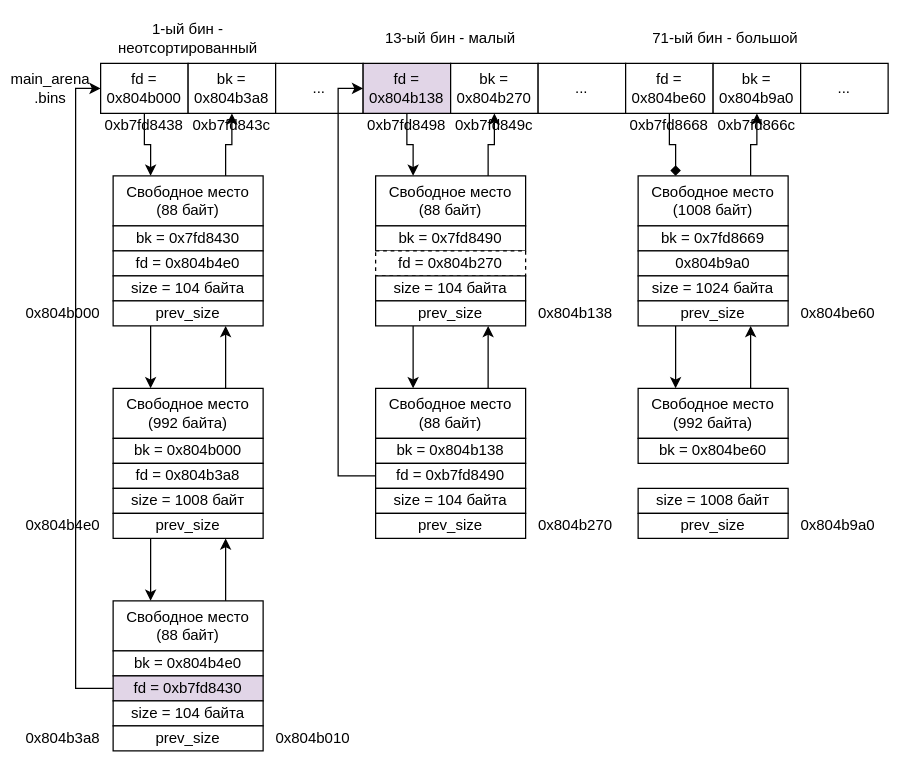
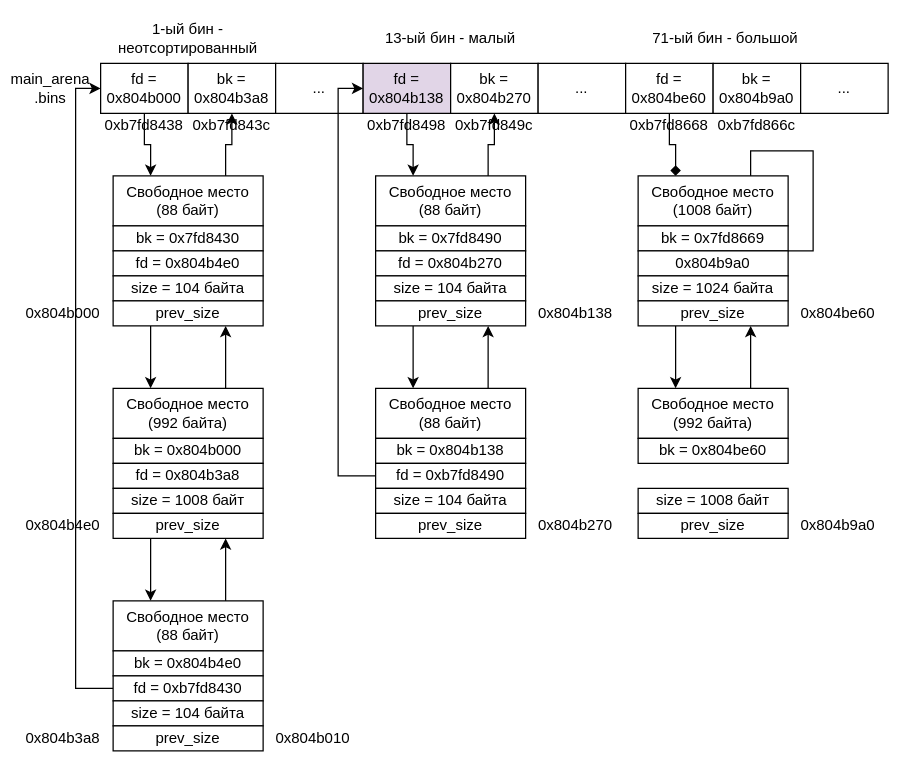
(757, 140) -> (813, 182)
(451, 263) -> (451, 263)
(188, 688) -> (188, 688)
